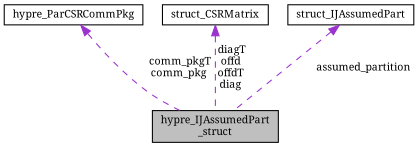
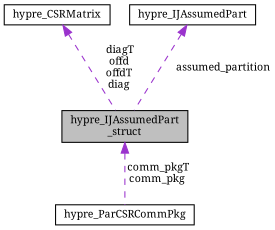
(215, 15) -> (57, 15)
(351, 15) -> (193, 15)
(130, 77) -> (125, 179)
